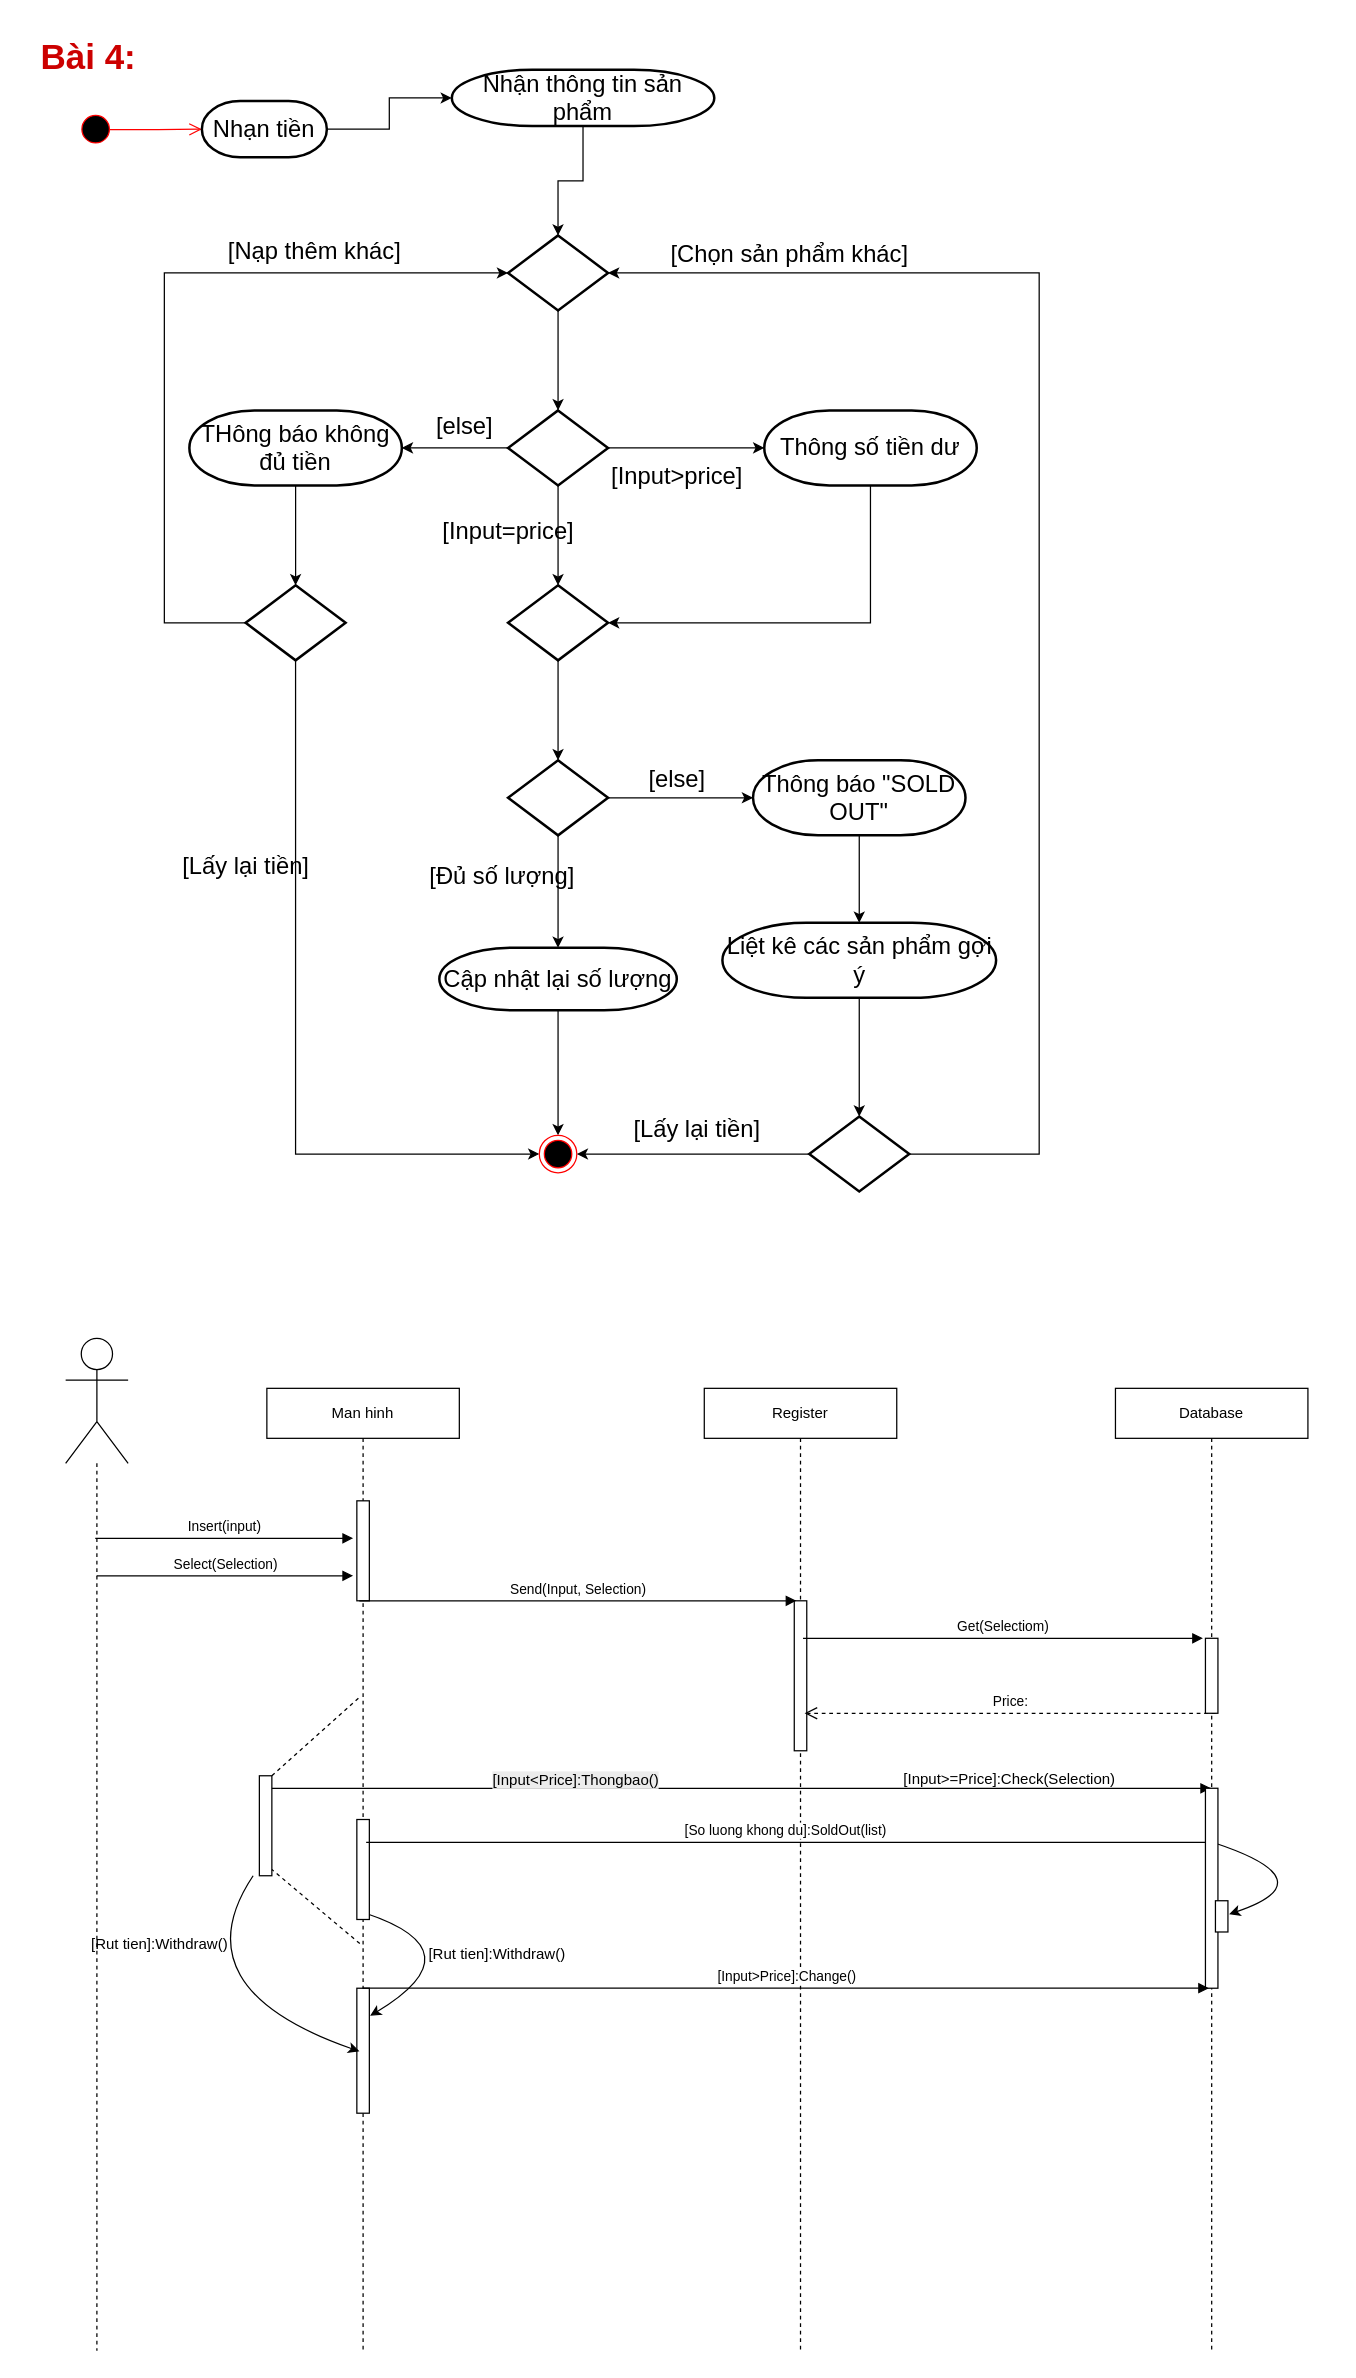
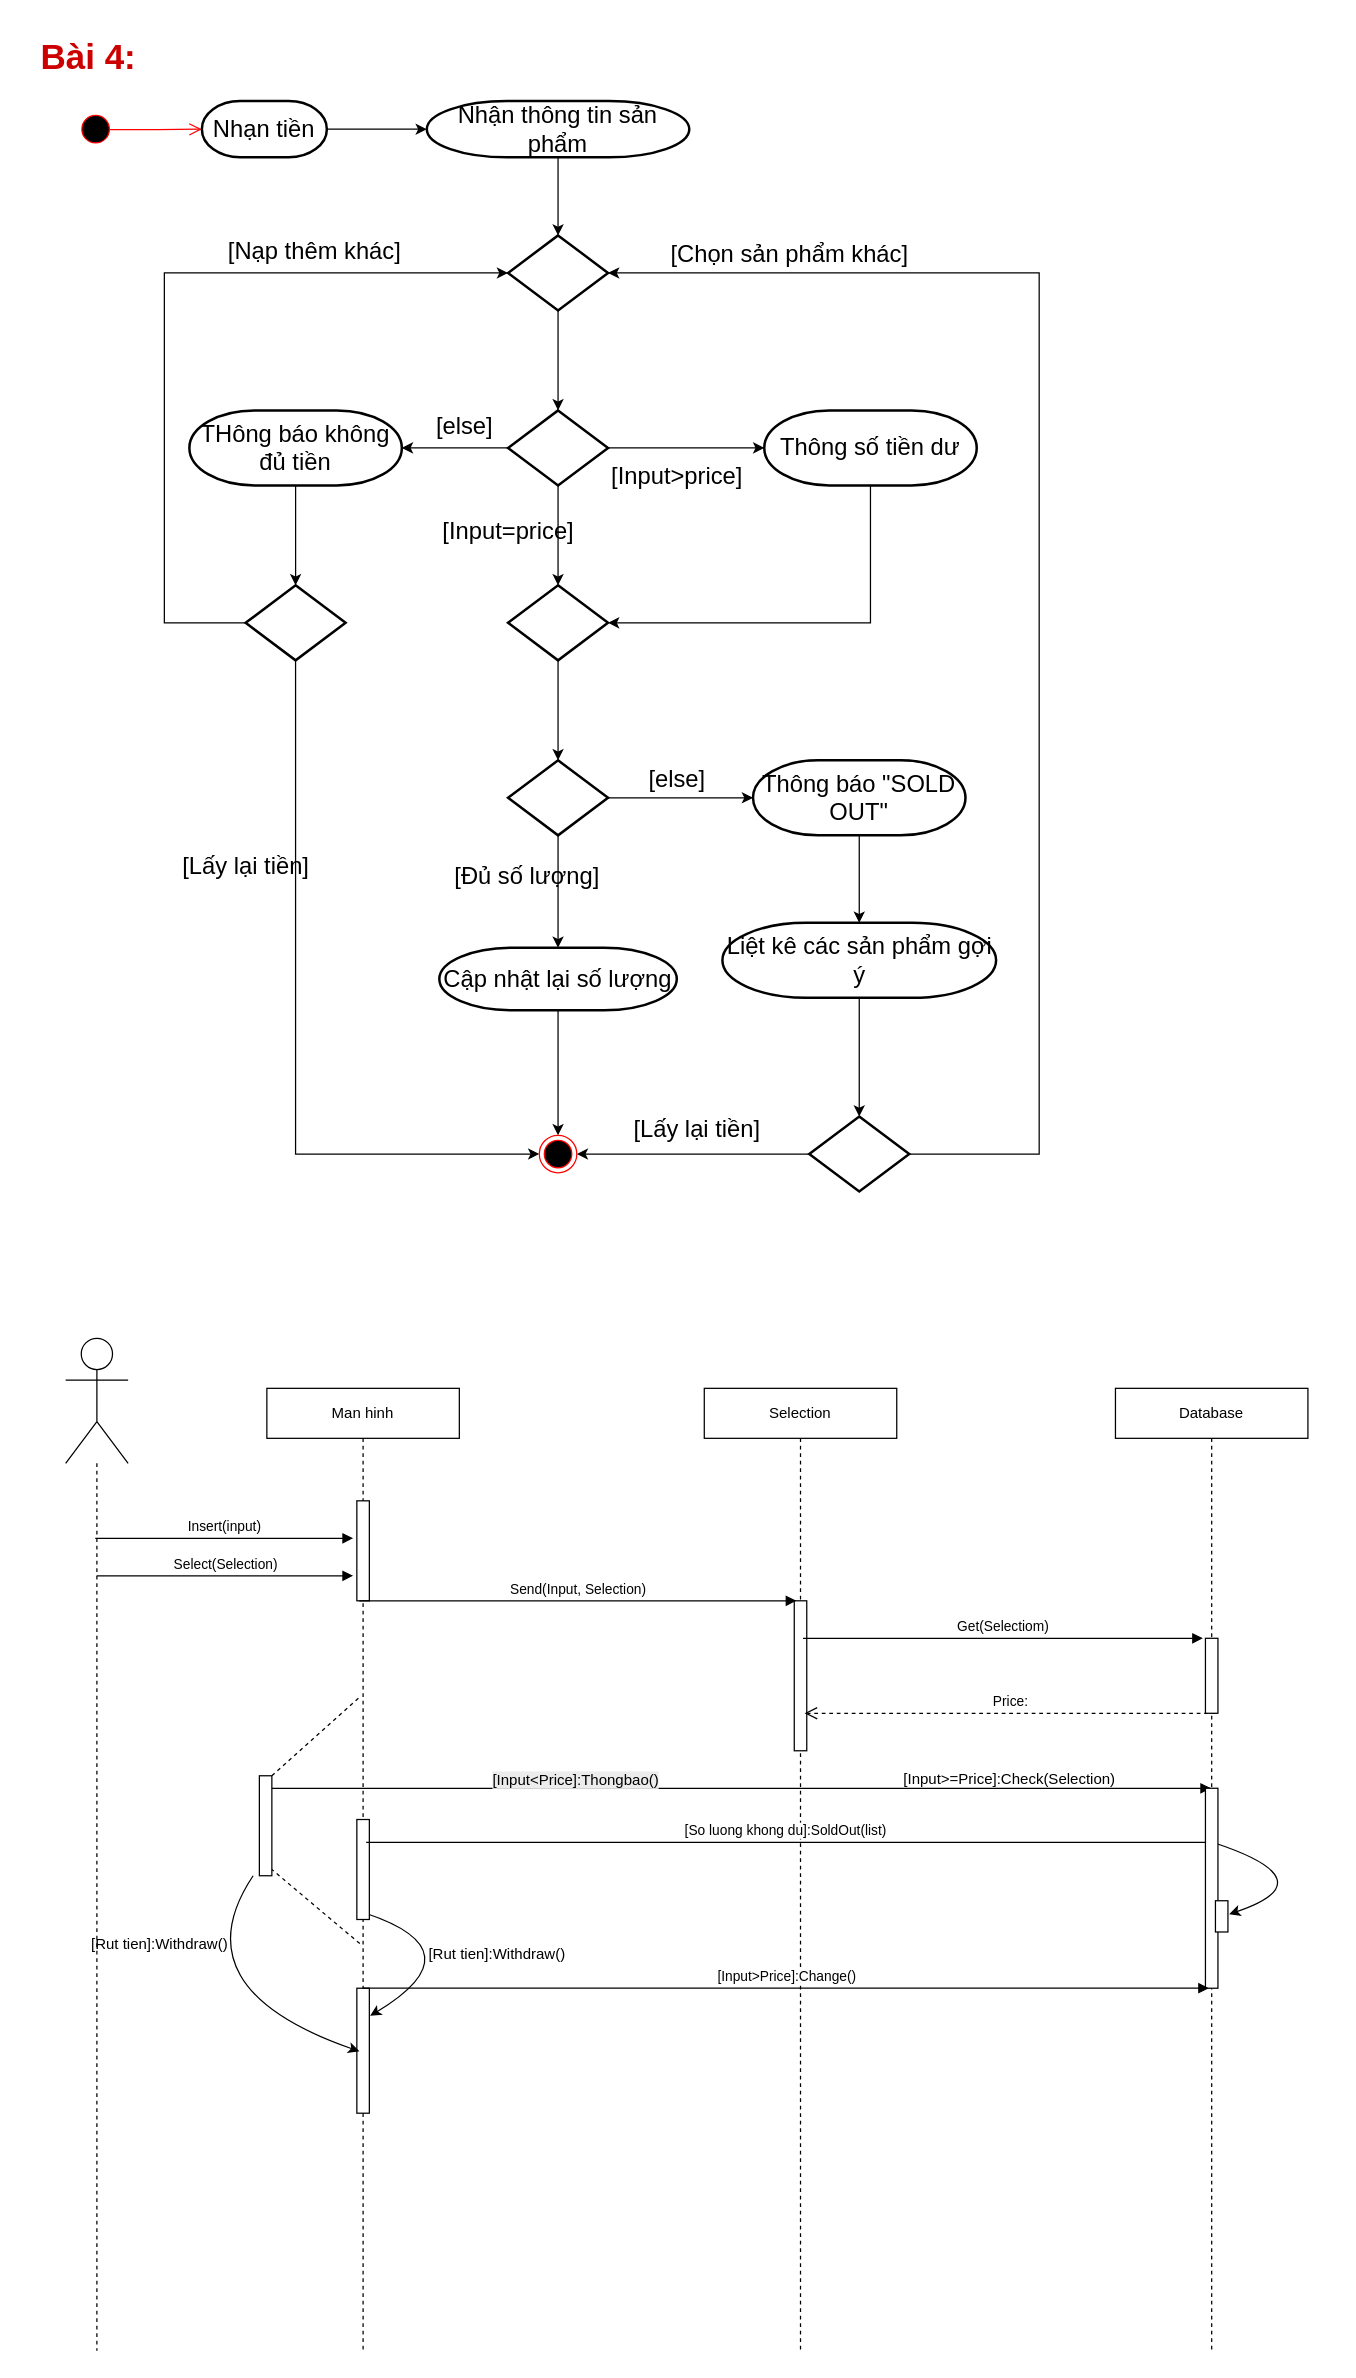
(583, 98) -> (558, 129)
(502, 876) -> (527, 876)
(801, 1413) -> (801, 1413)
